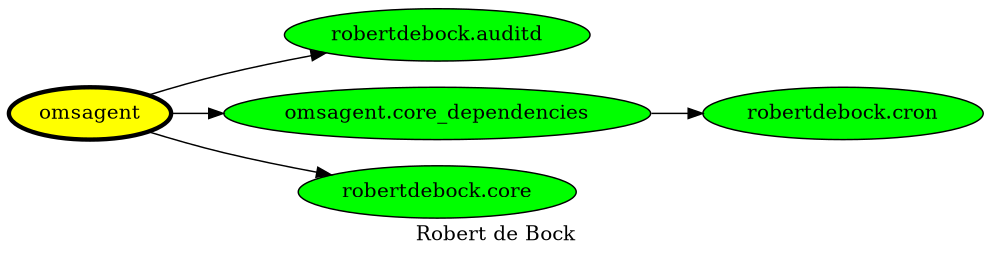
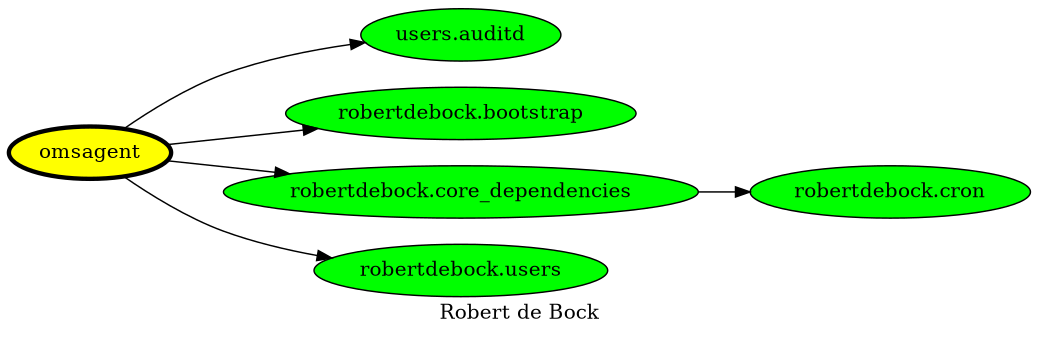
(437, 35) -> (461, 35)
(437, 113) -> (461, 192)
none -> (461, 113)
(437, 192) -> (461, 270)
